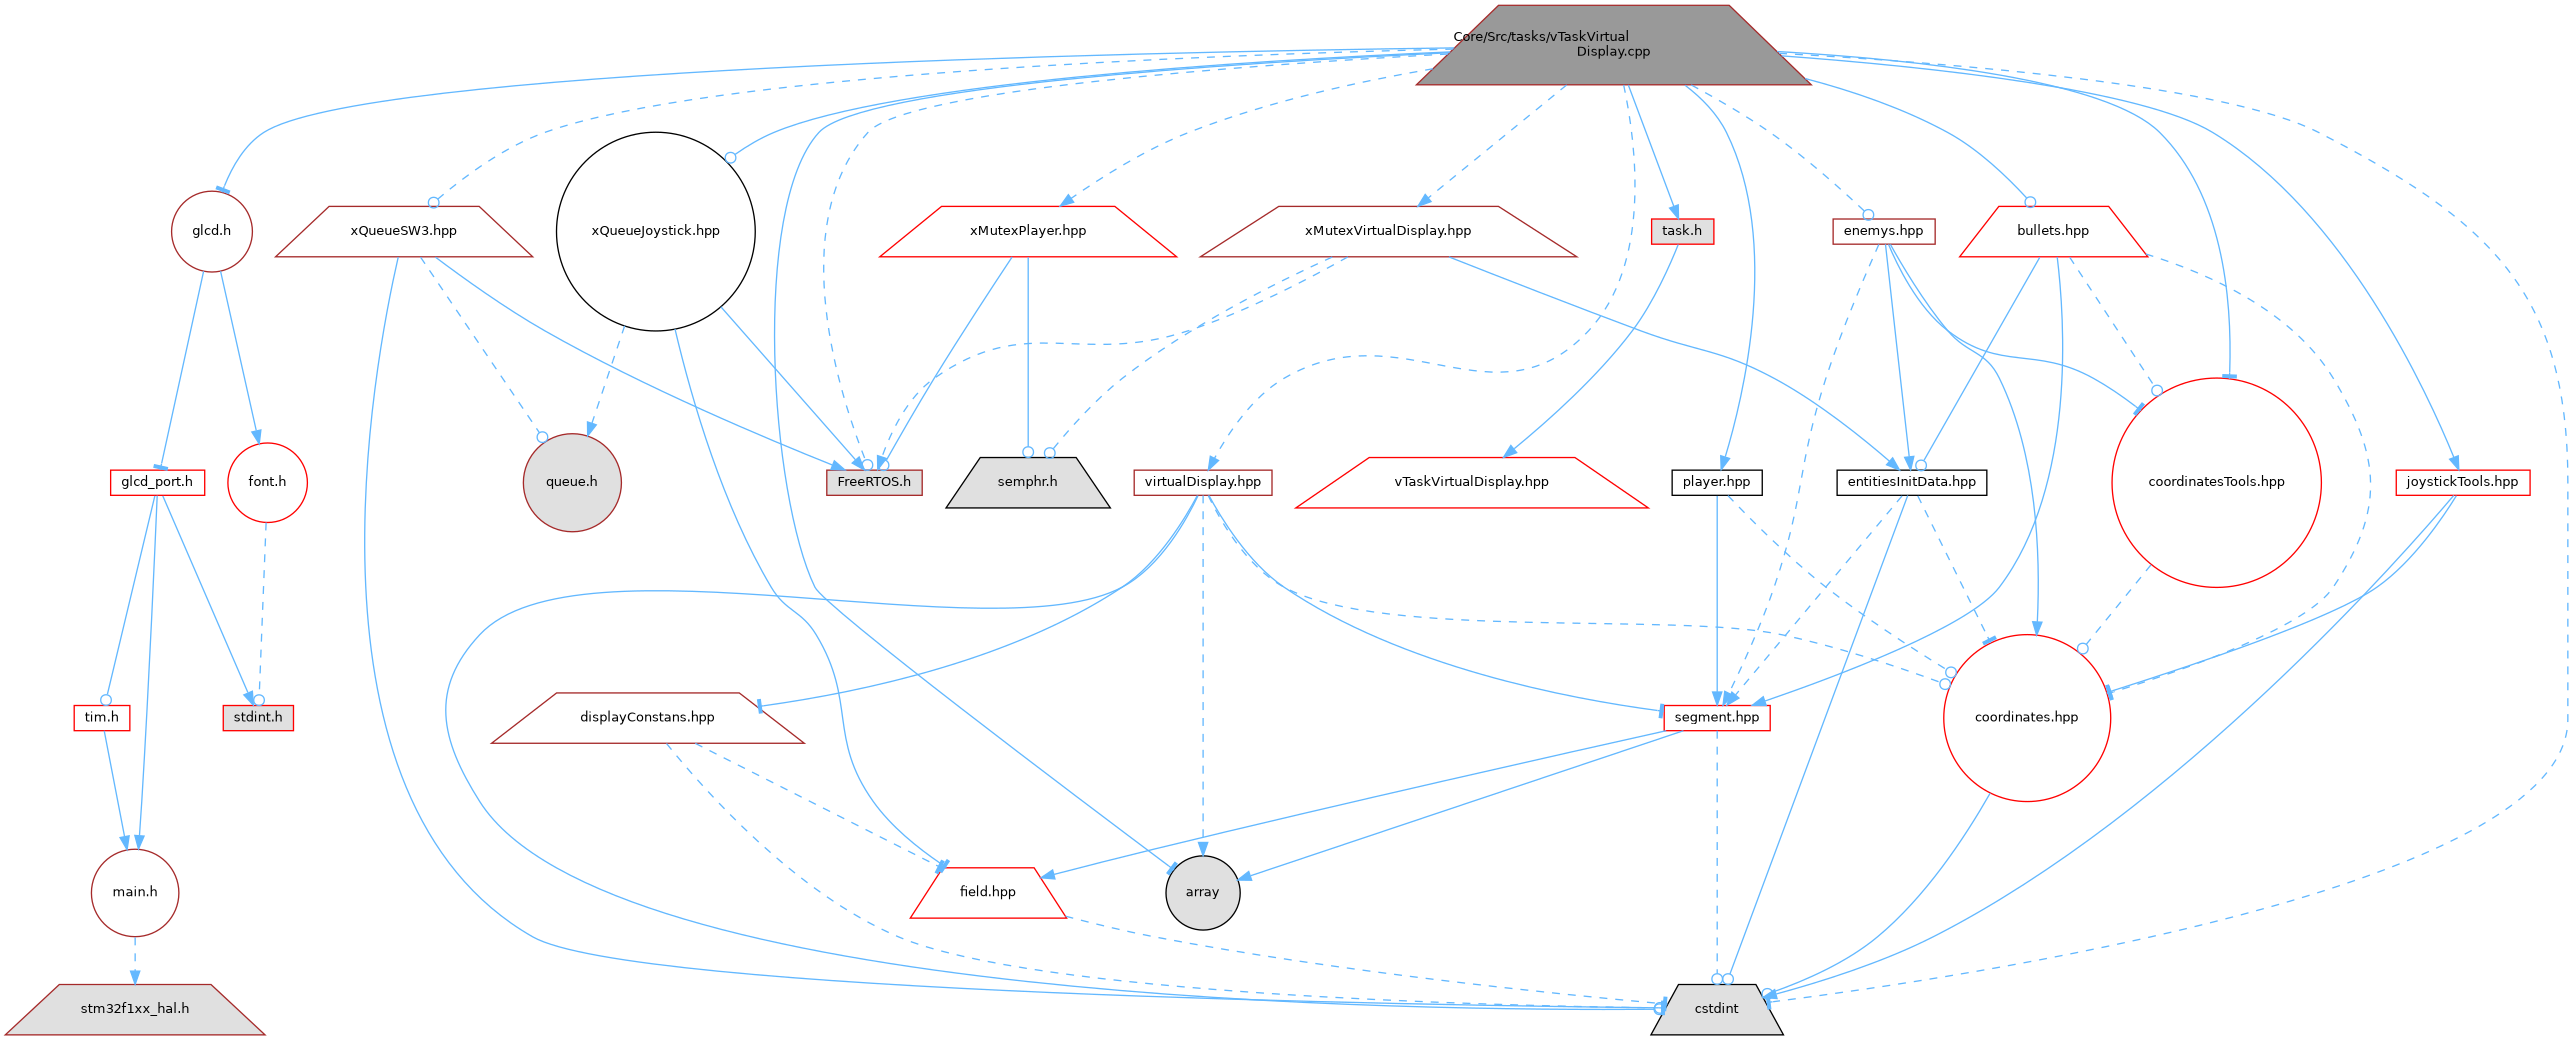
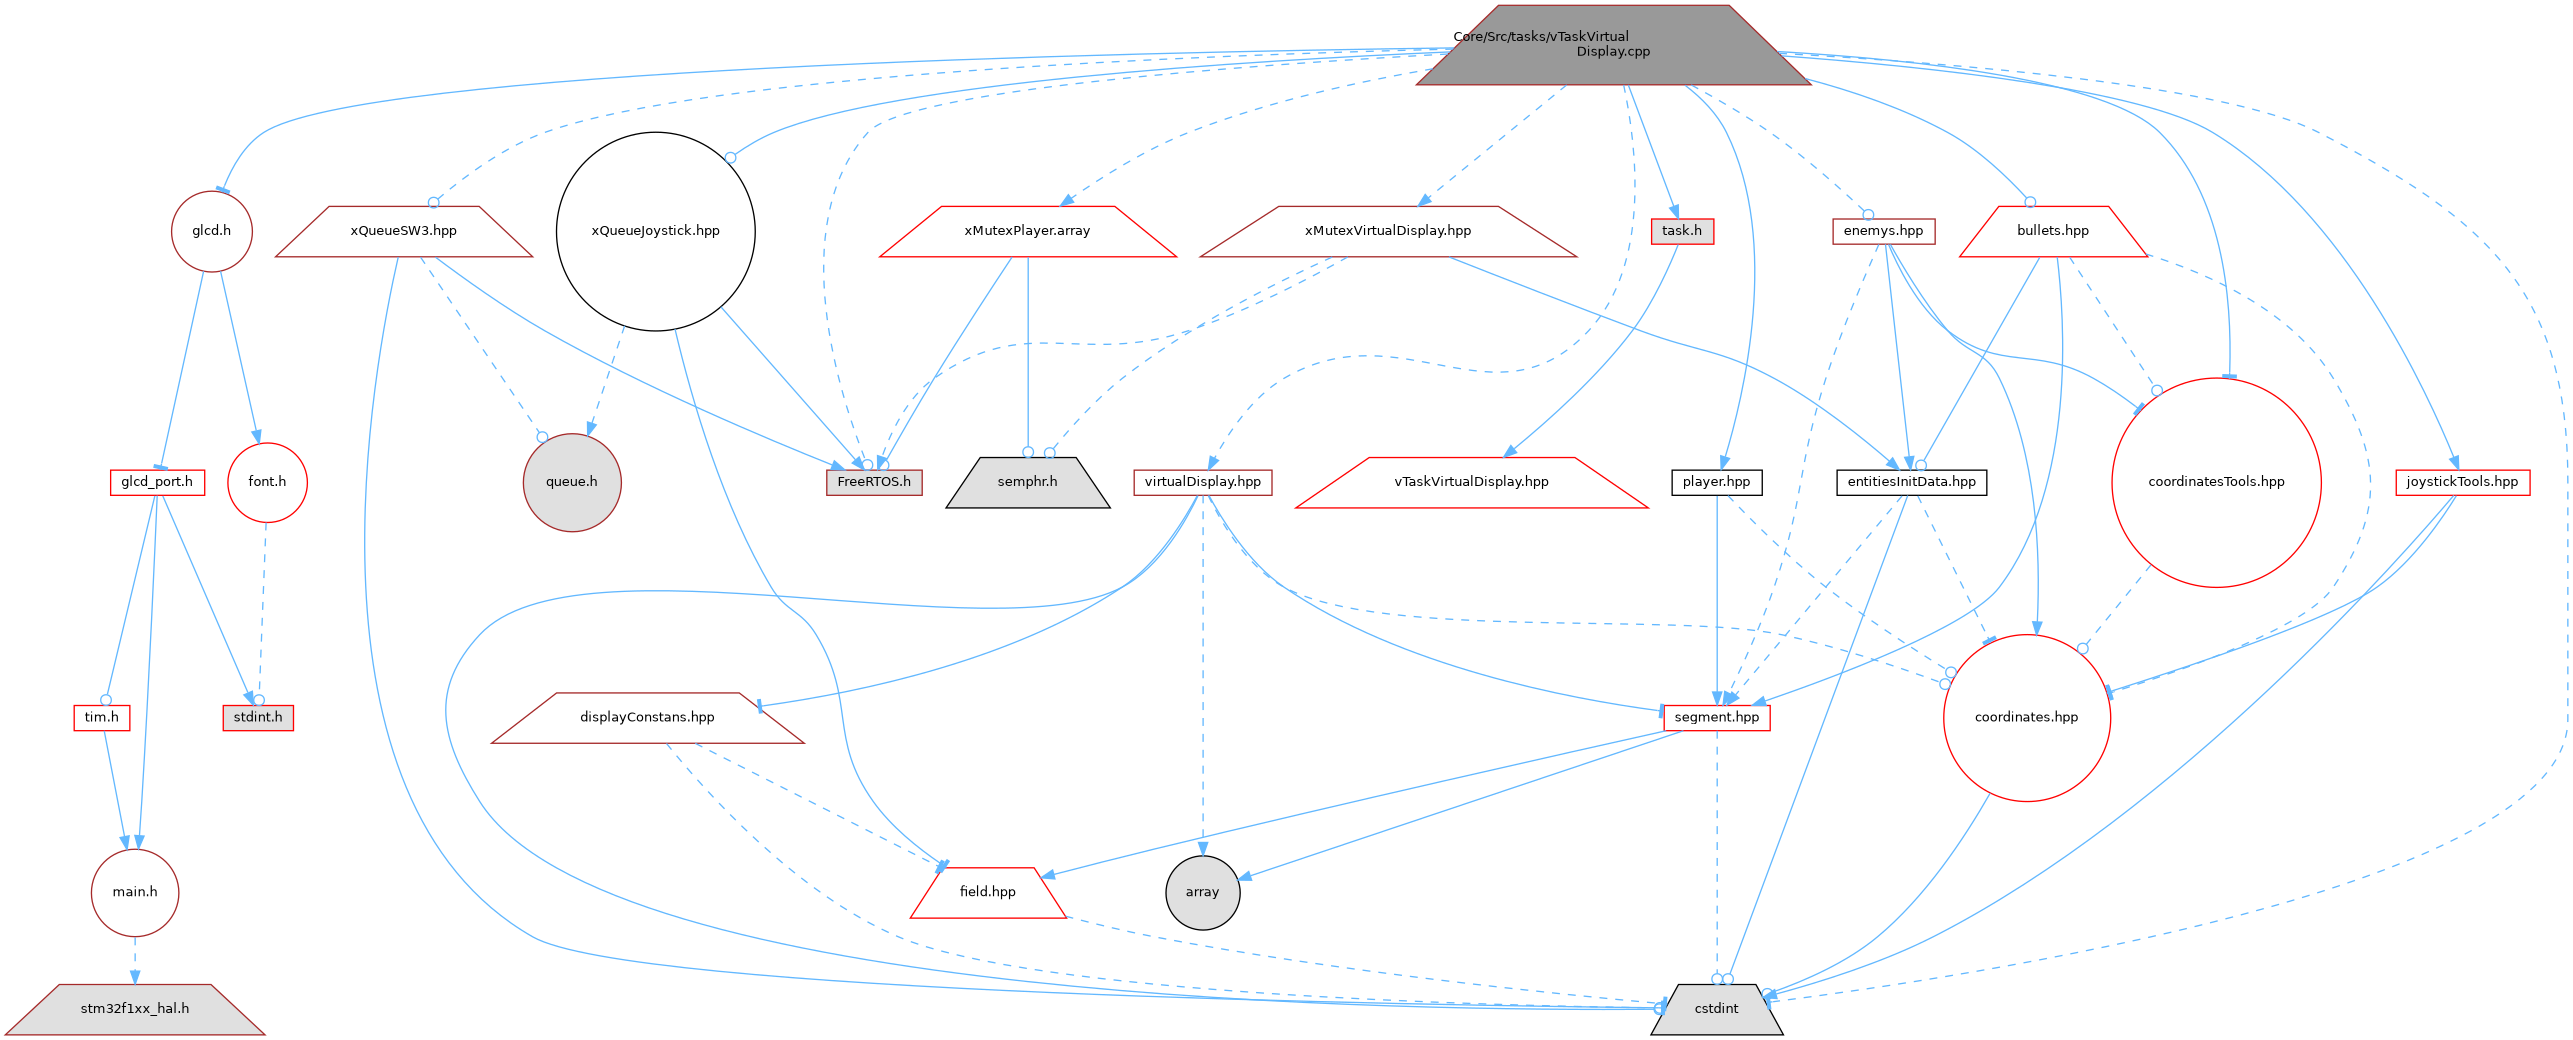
(1028, 232) -> (1028, 232)
(778, 264) -> none
